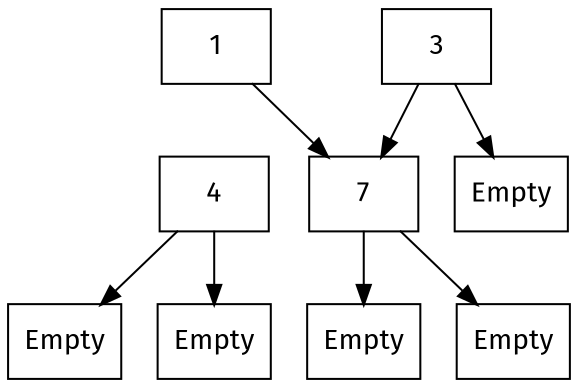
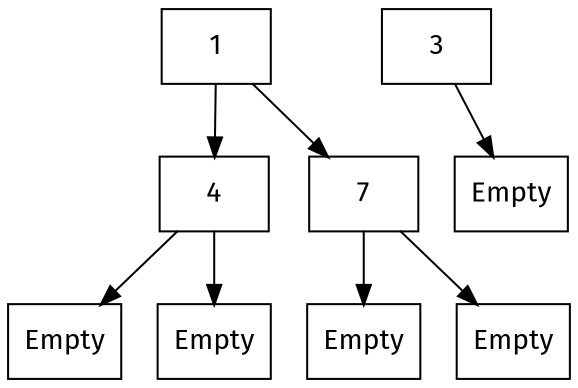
none -> (215, 110)
(405, 111) -> none
